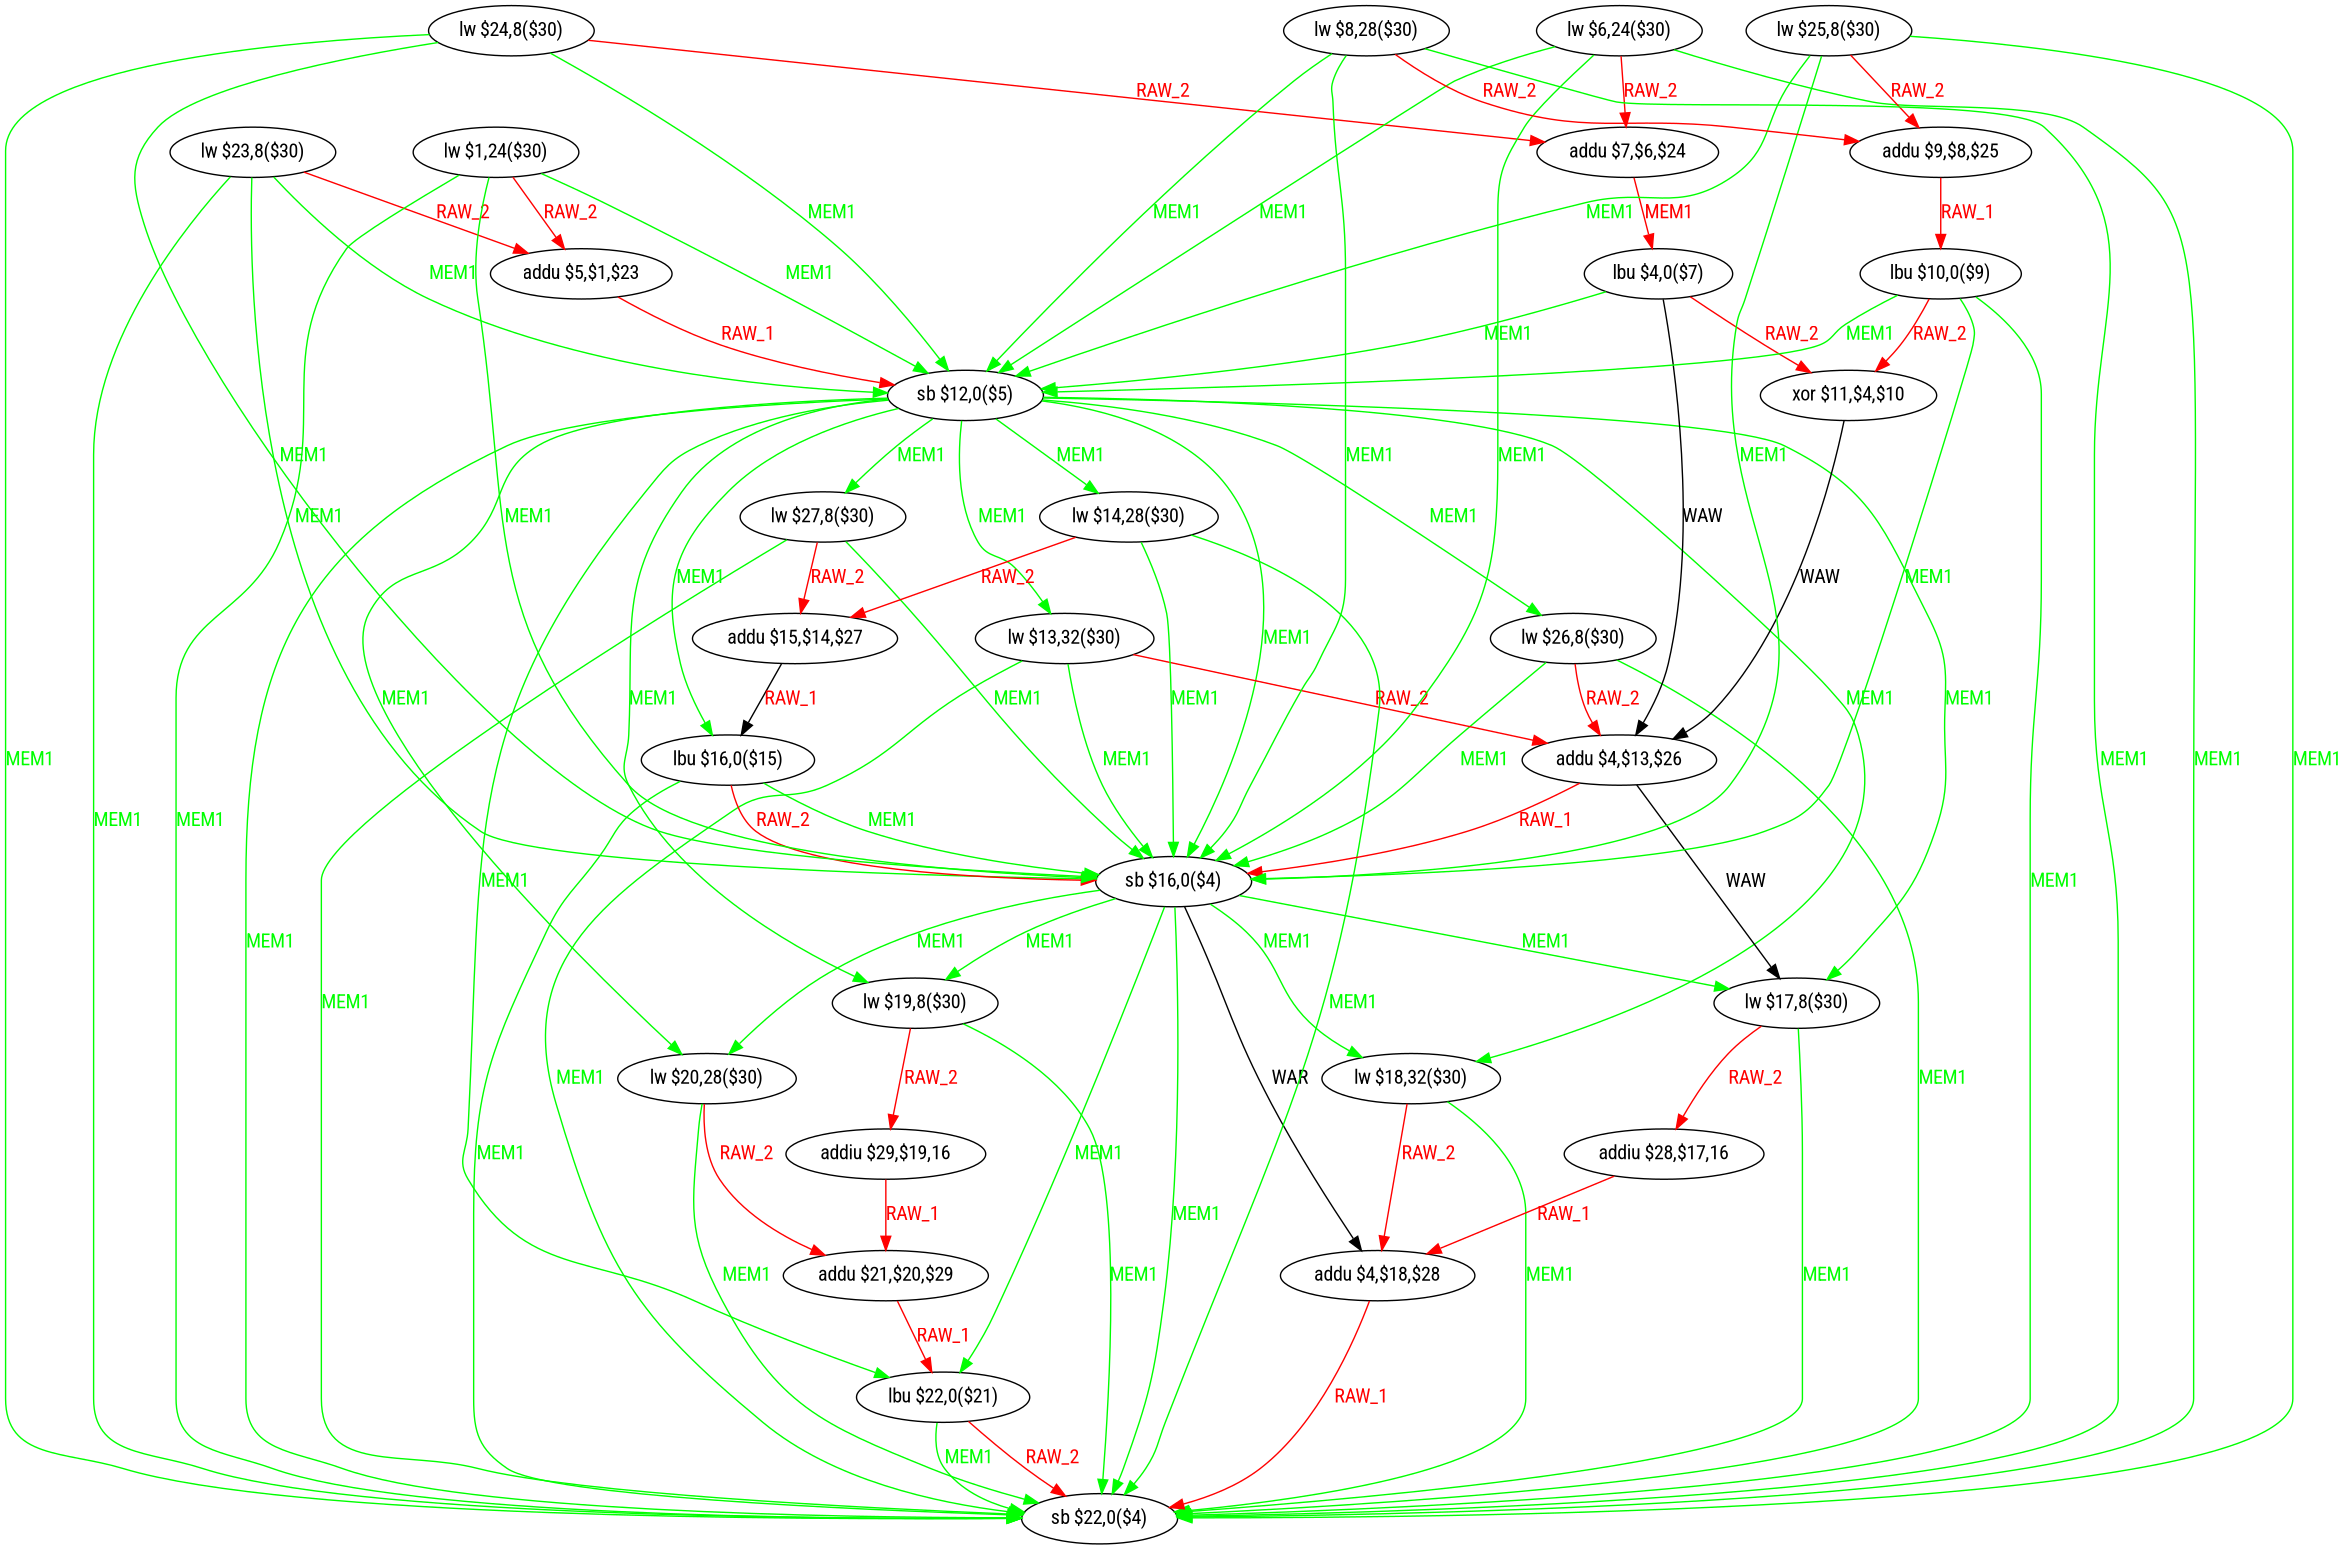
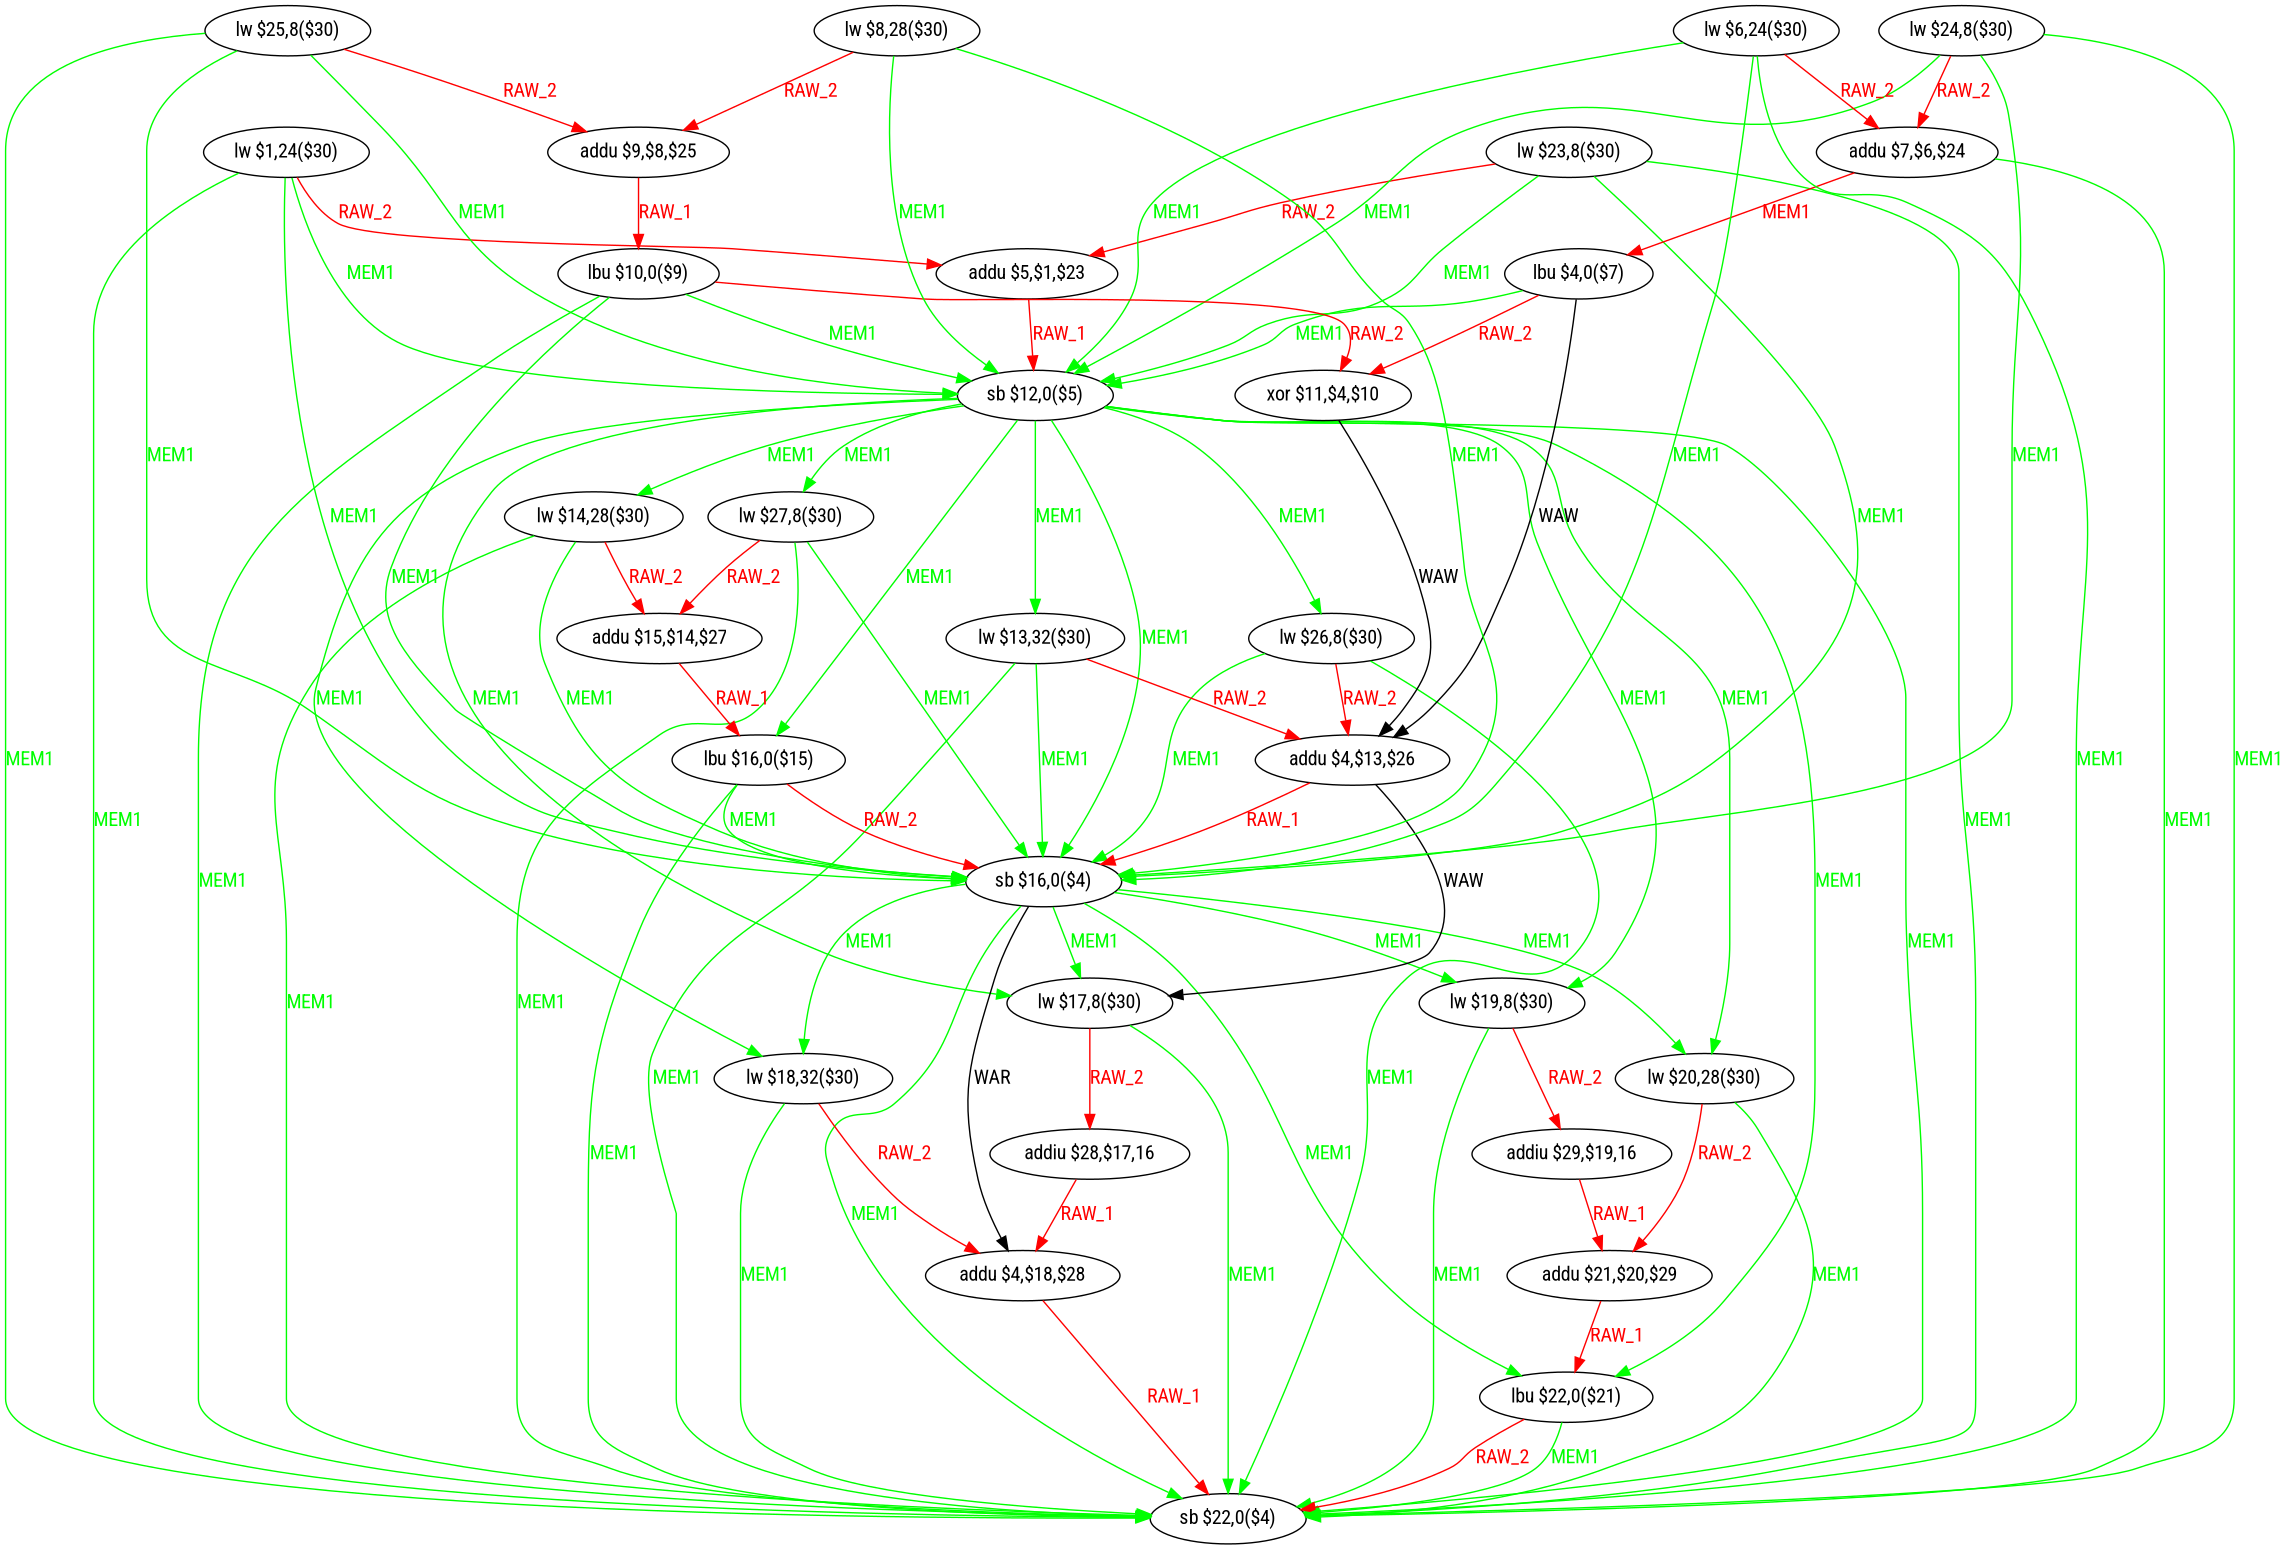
(765, 693) -> (705, 694)
(2117, 911) -> (2164, 1166)
